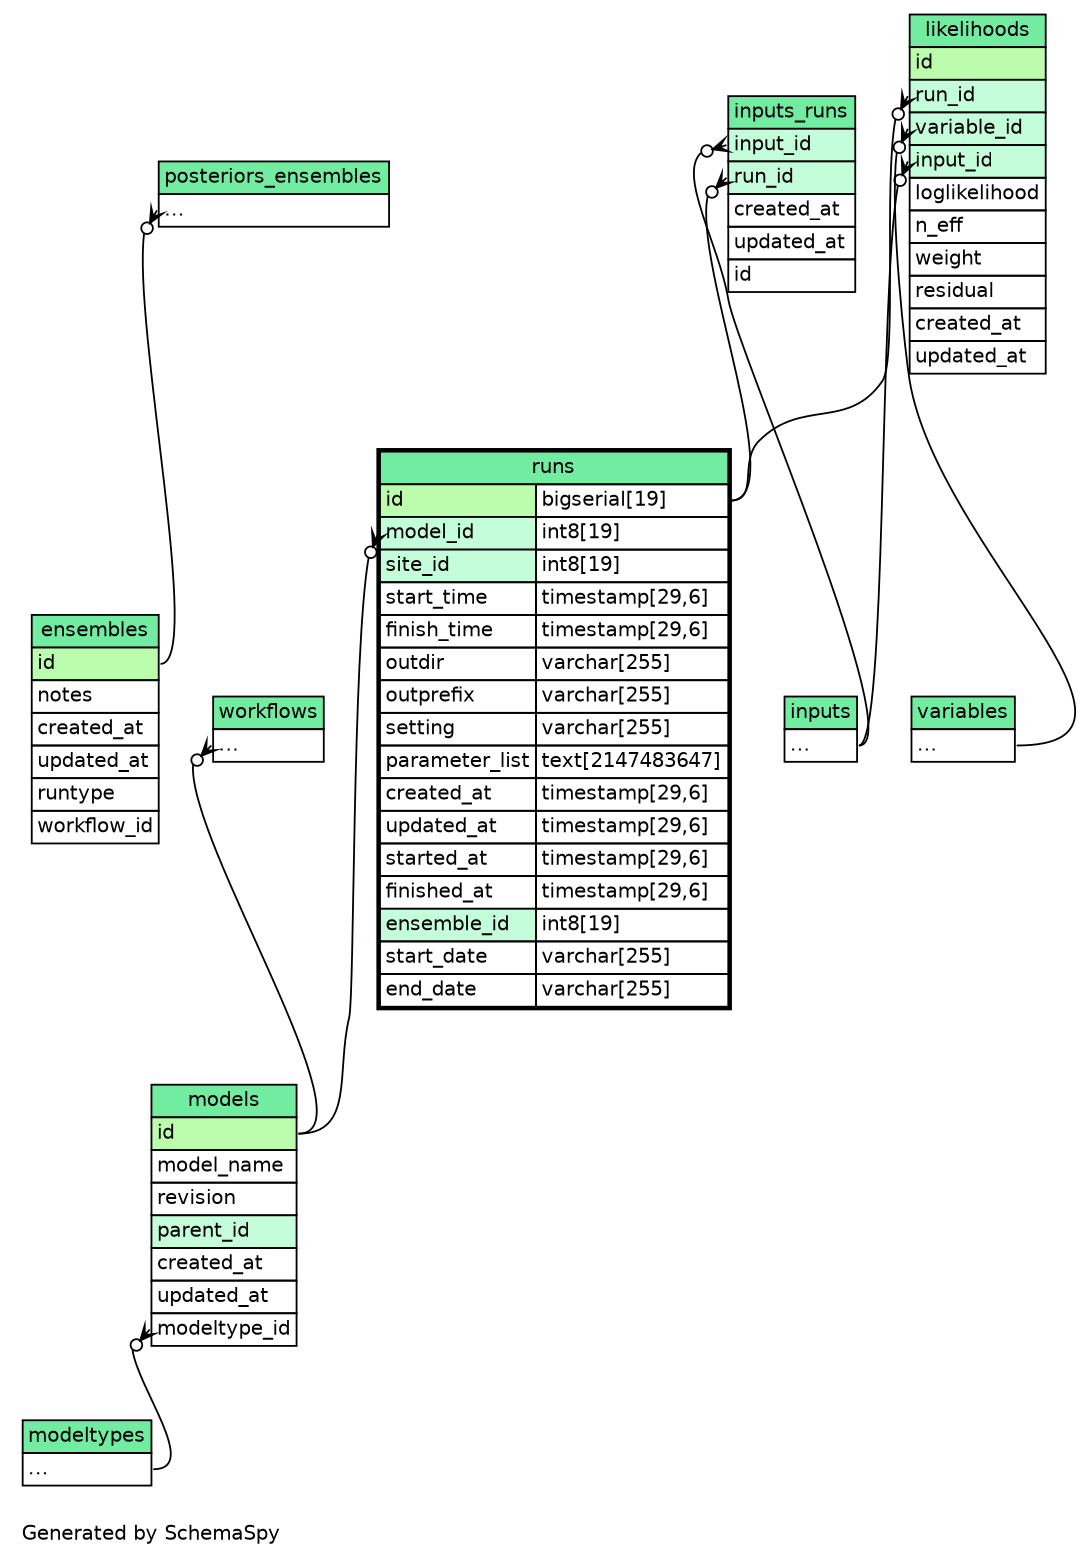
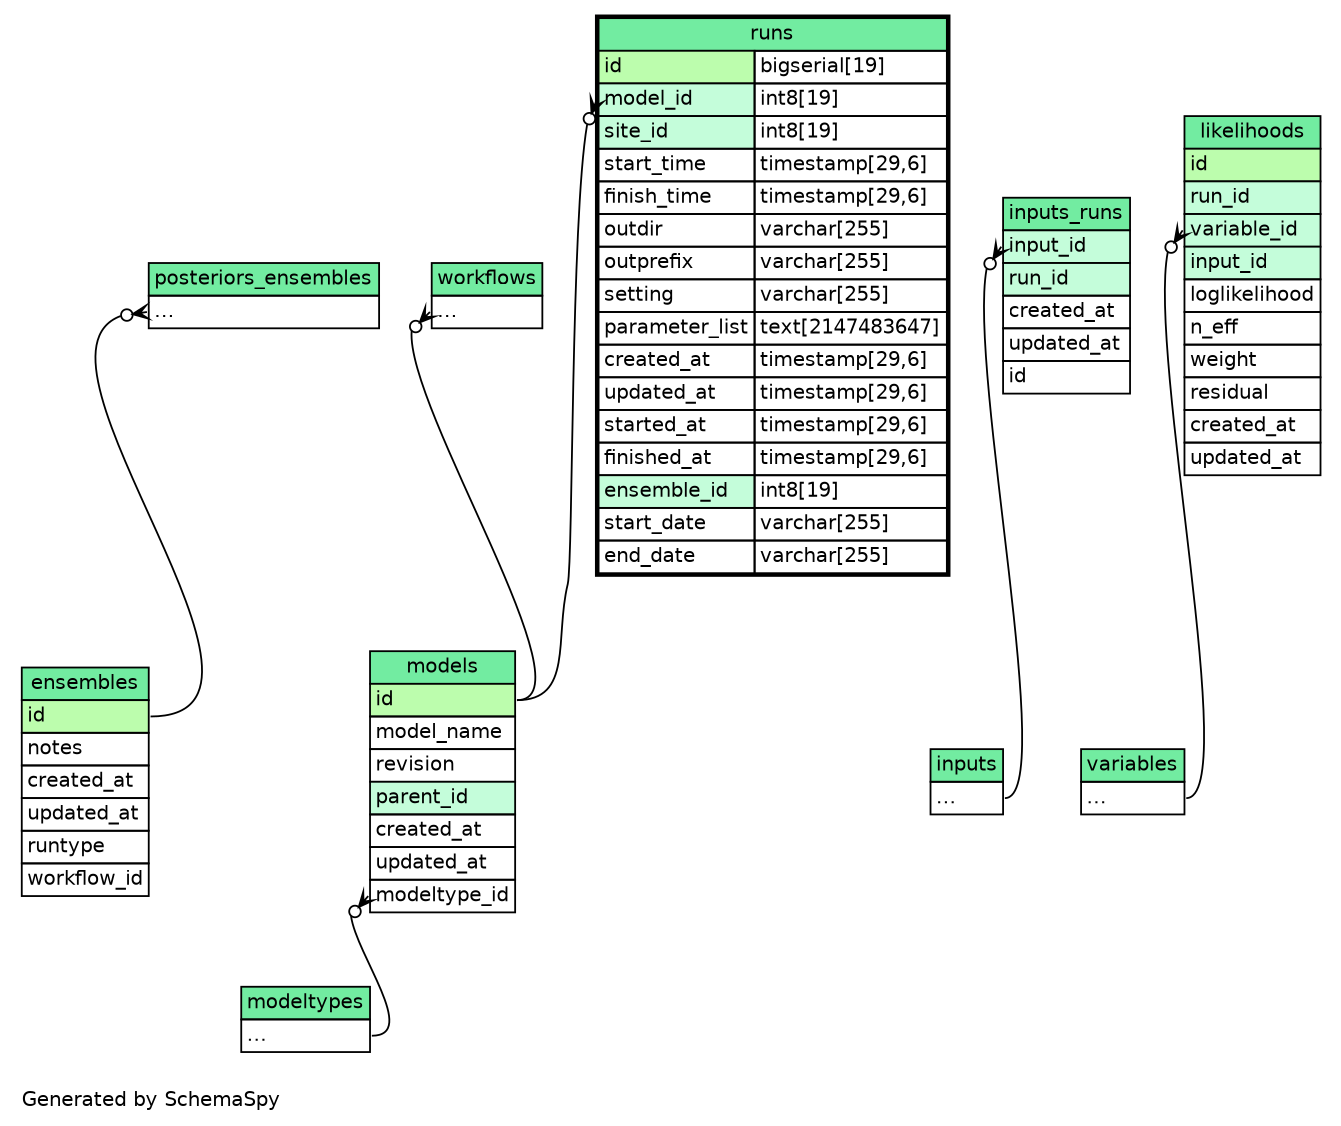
(731, 353) -> none
(867, 398) -> none
(883, 467) -> none
